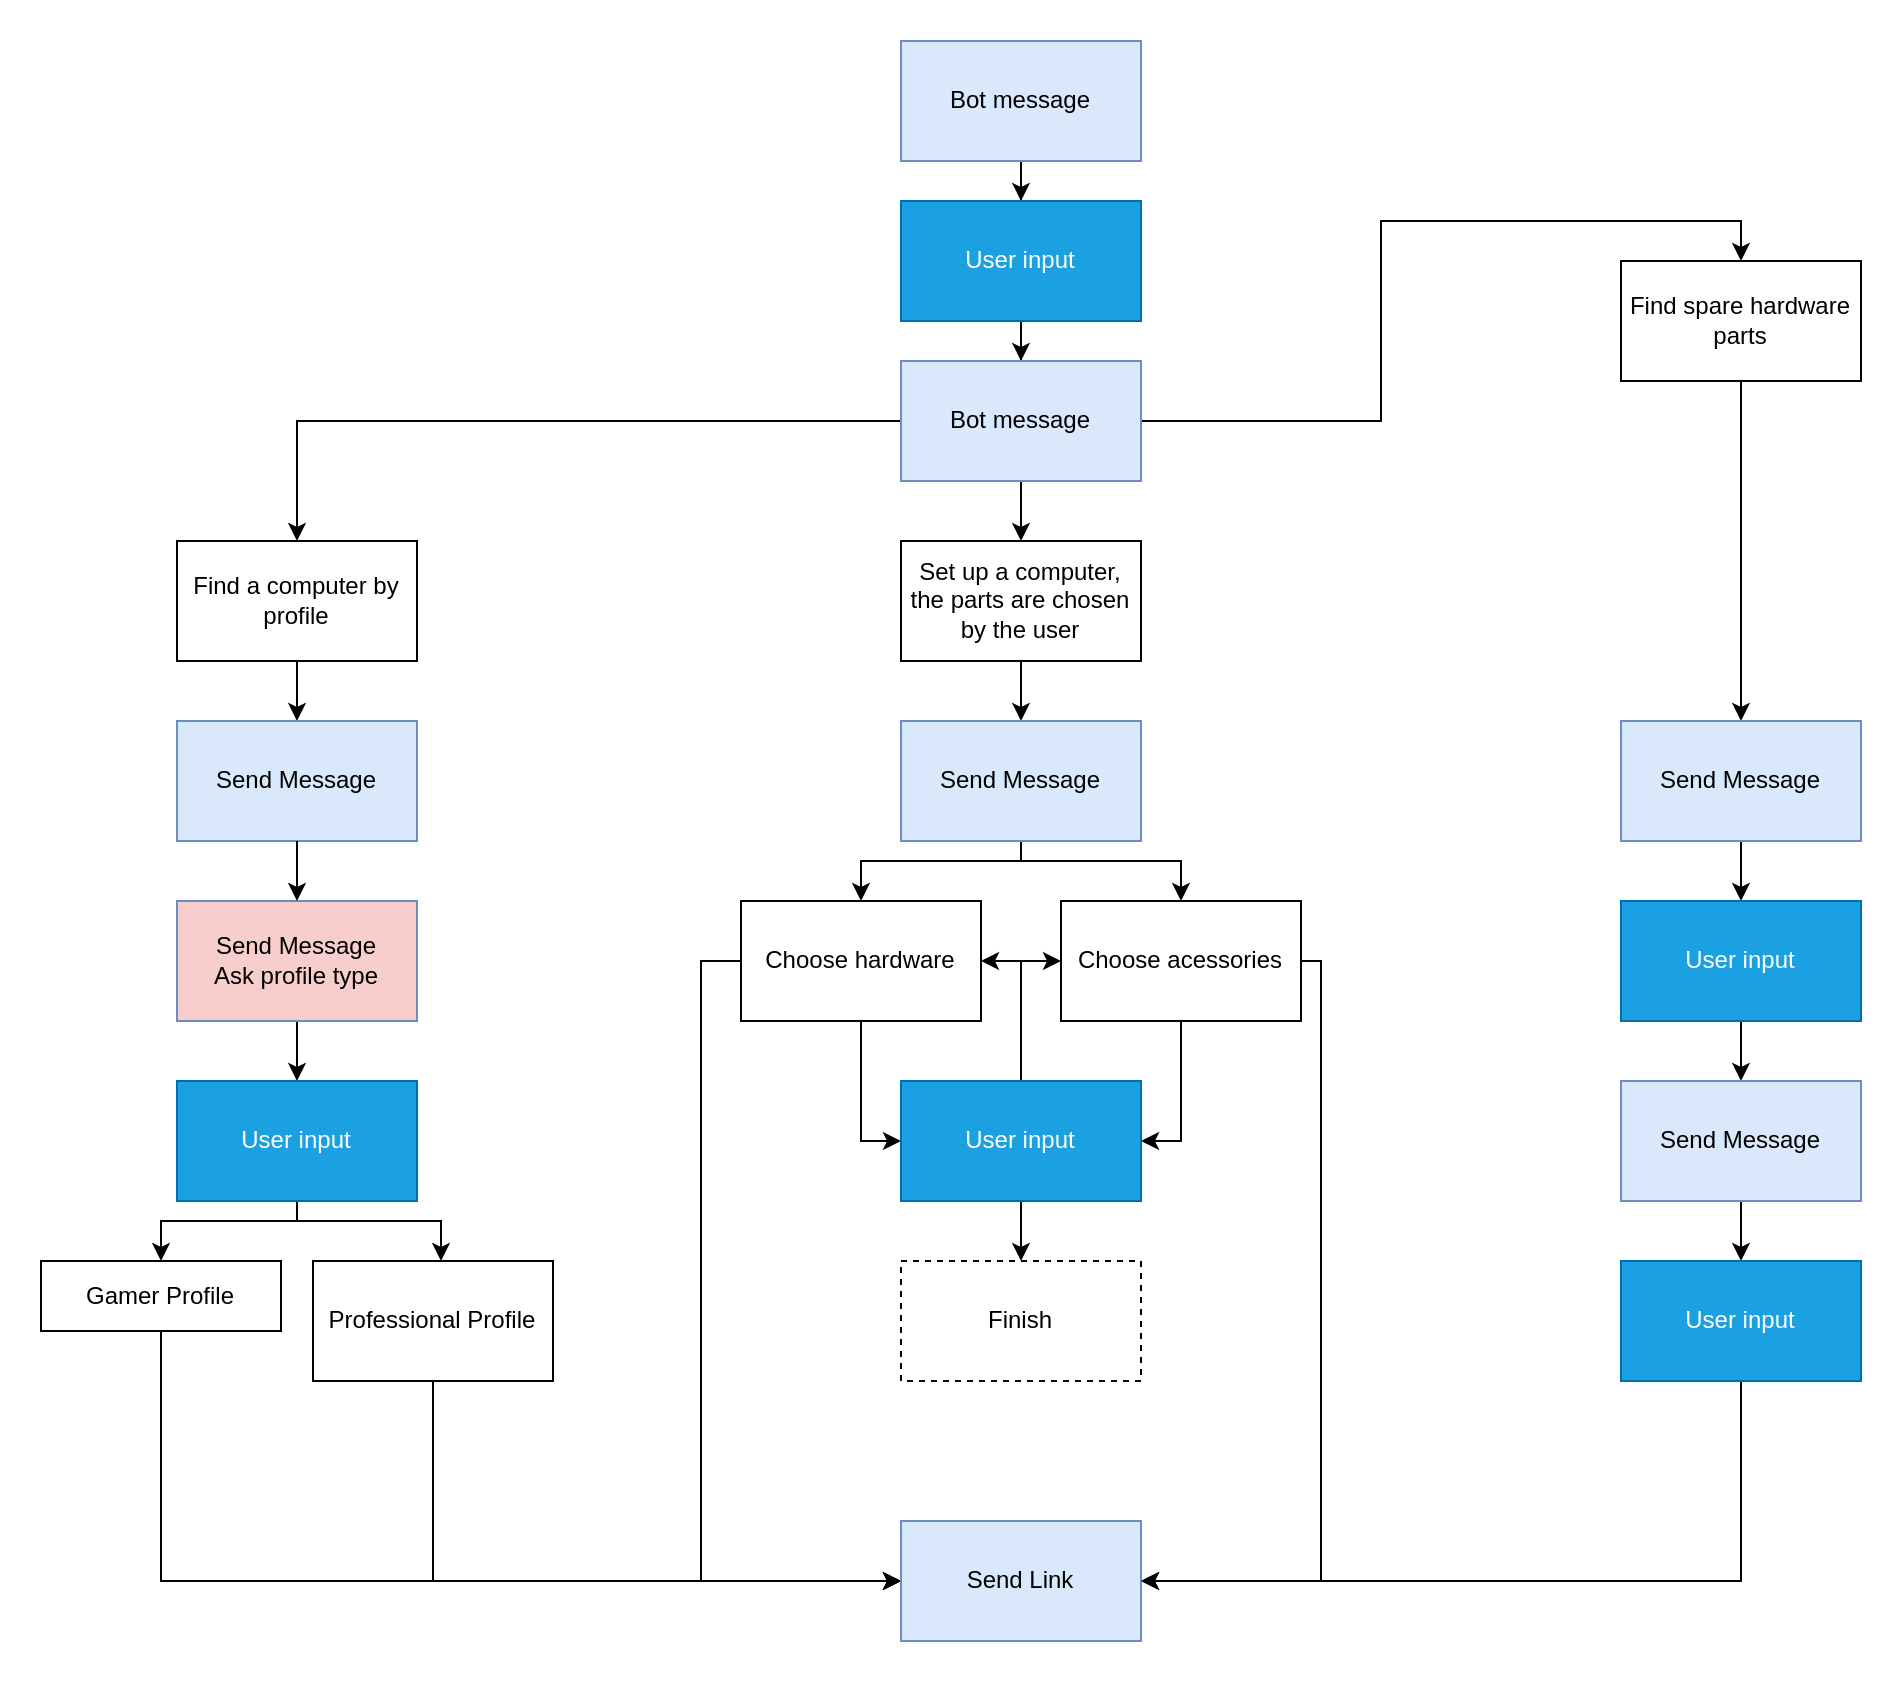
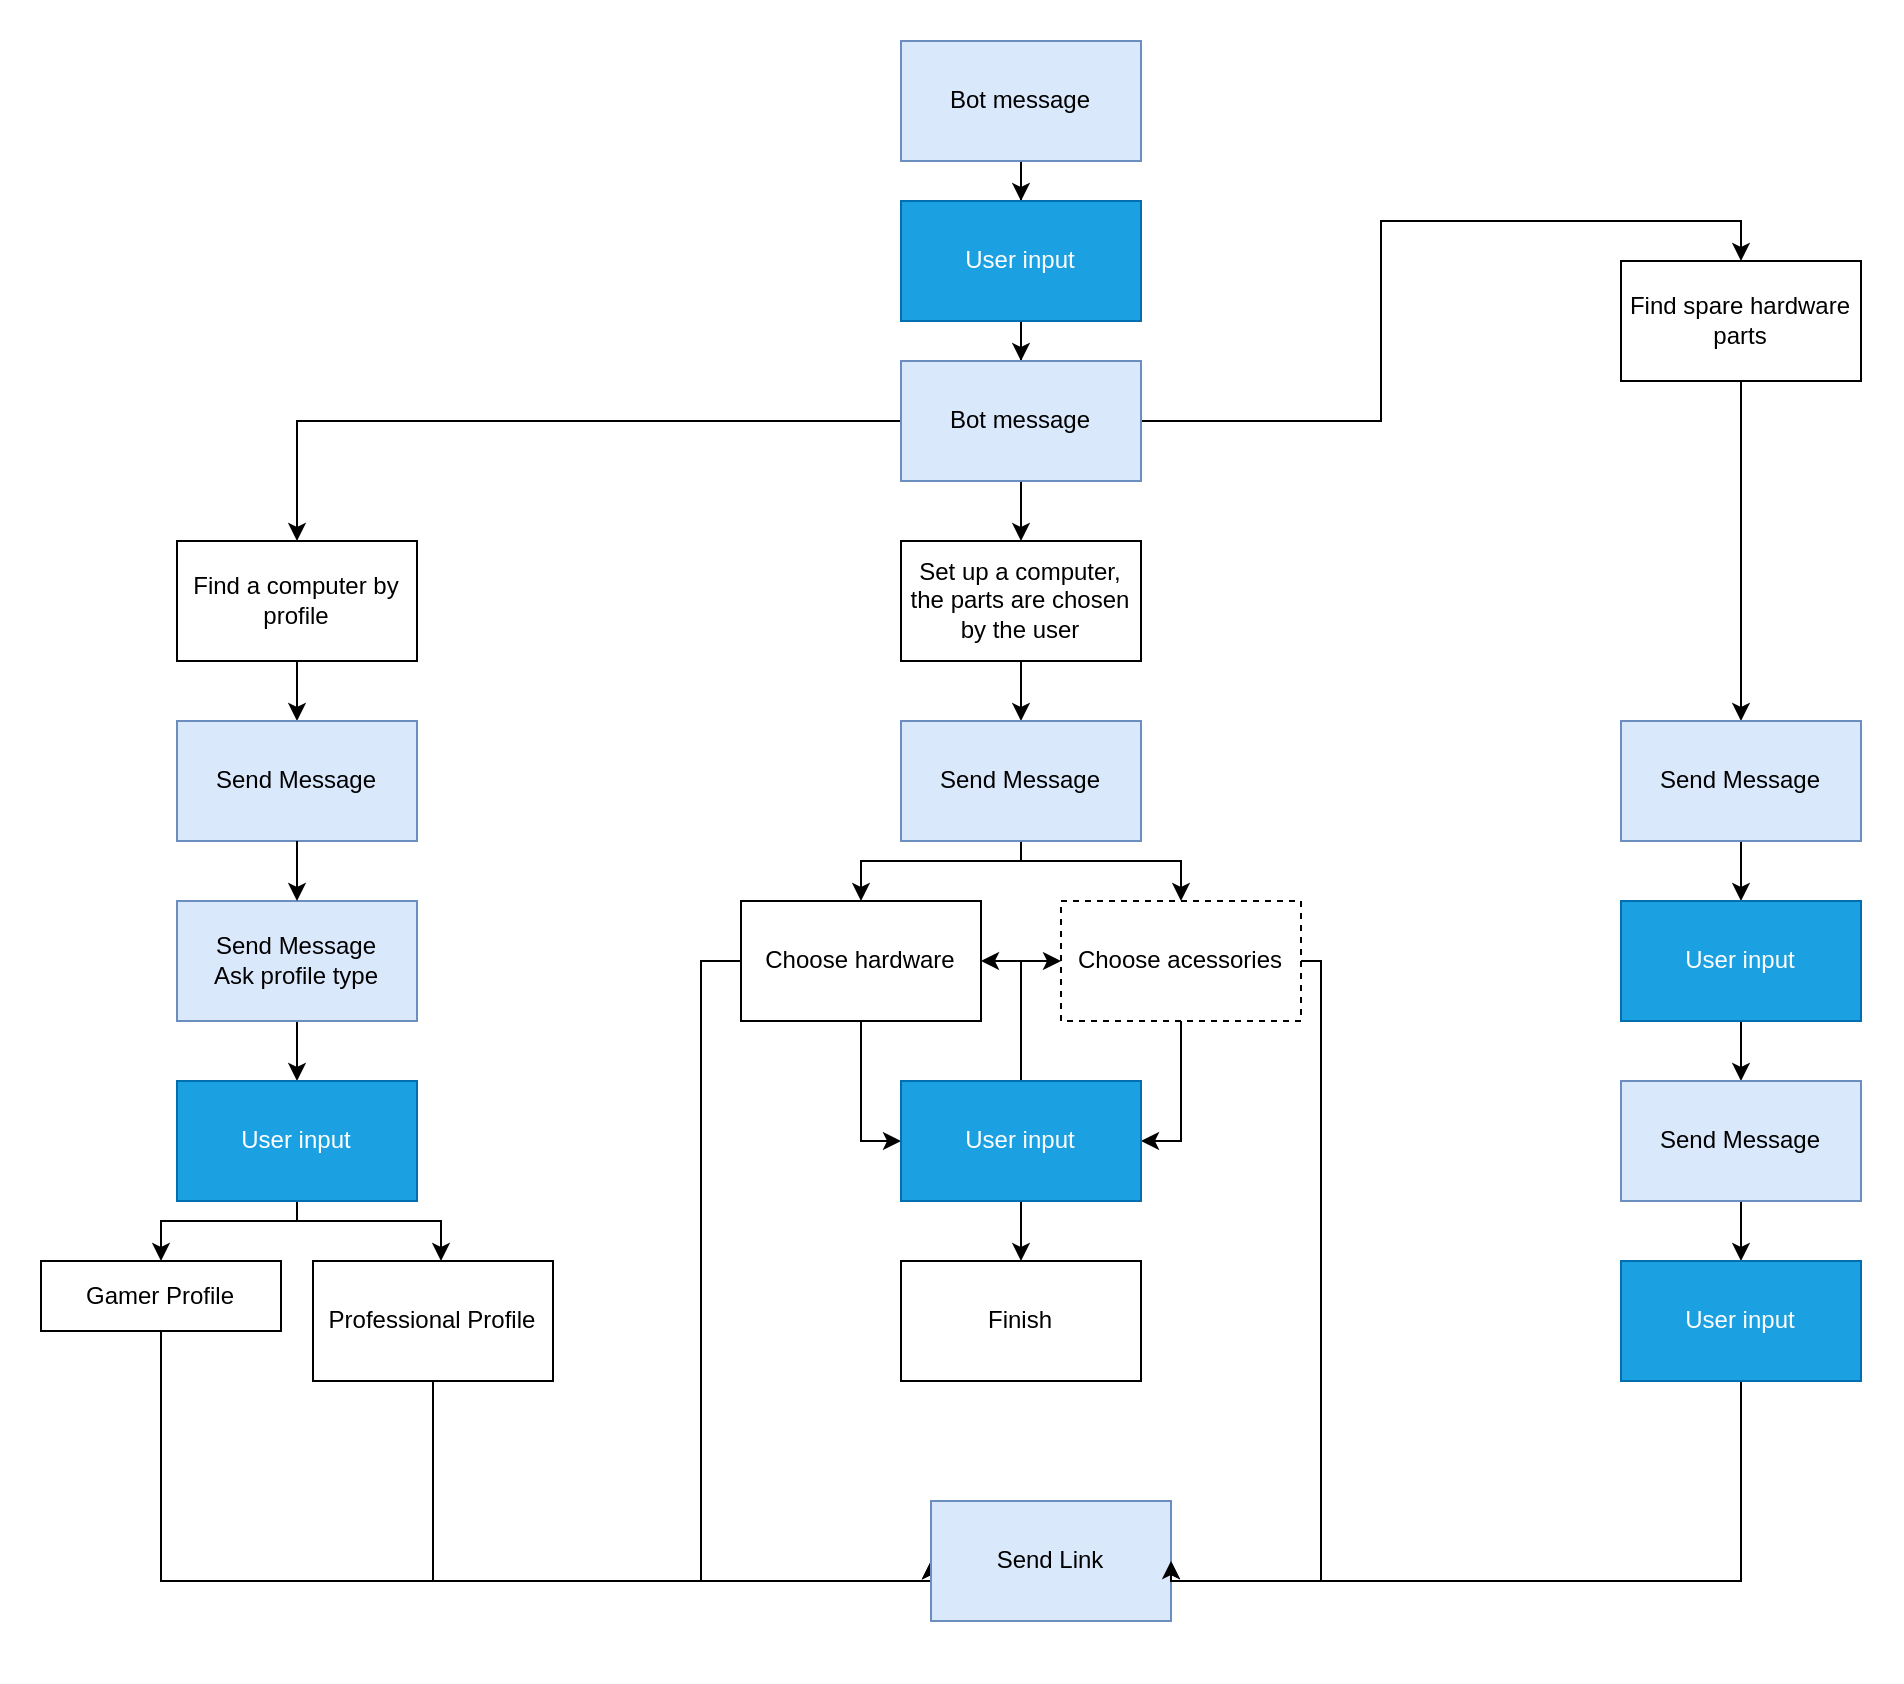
(297, 961) -> (297, 961)
(1181, 961) -> (1181, 961)
(1021, 1321) -> (1021, 1321)
(1021, 1581) -> (1051, 1561)
